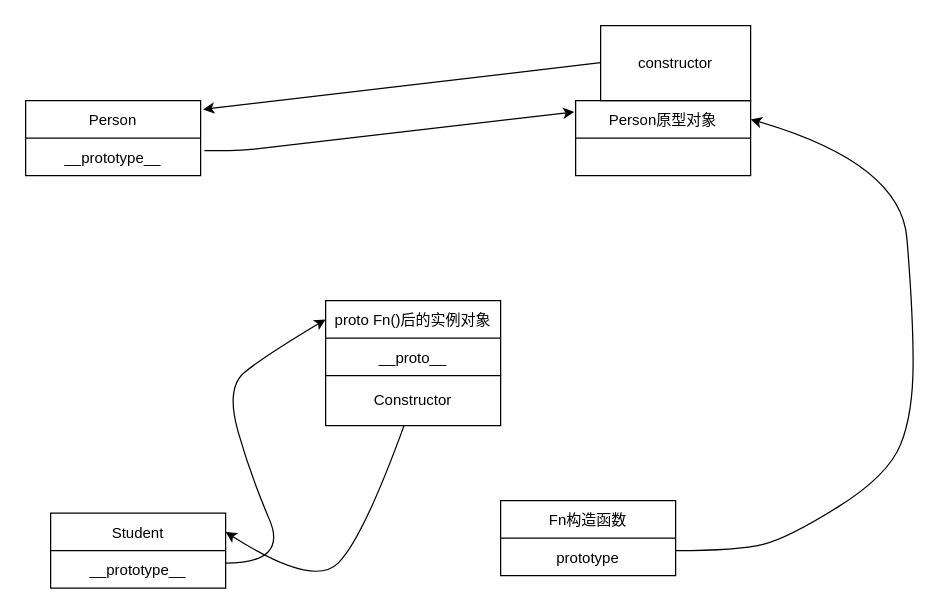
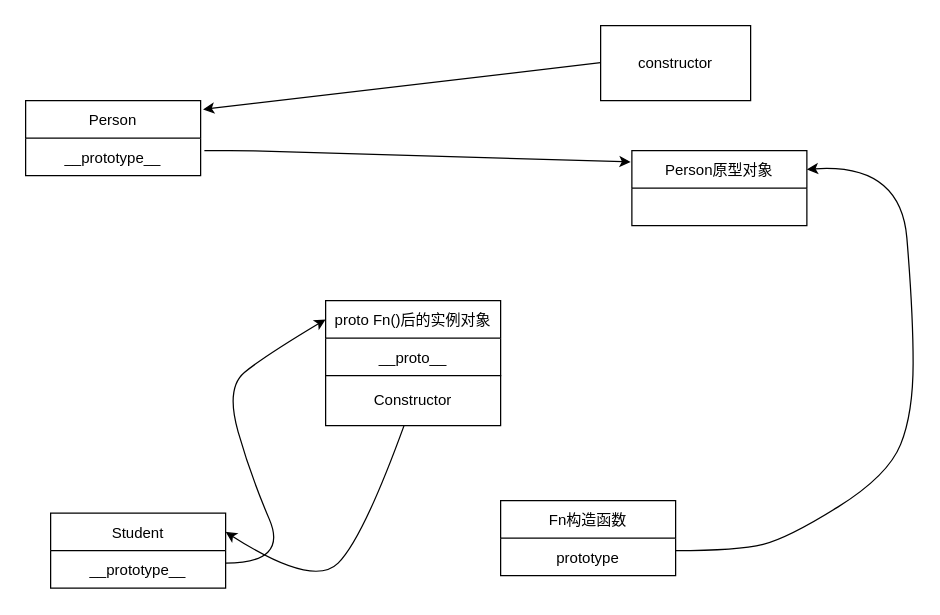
(663, 138) -> (719, 188)
